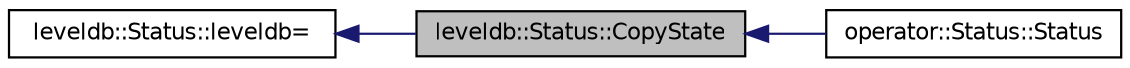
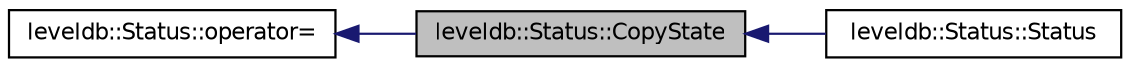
(172, 34) -> (172, 34)
(974, 34) -> (974, 34)
